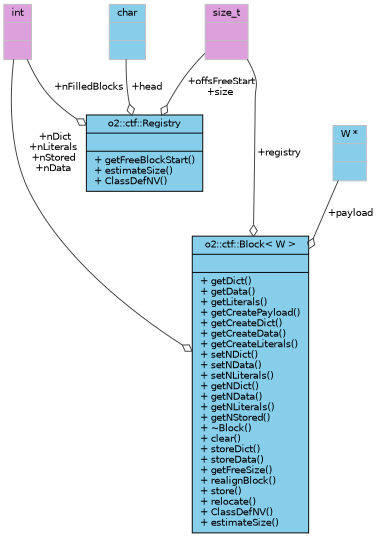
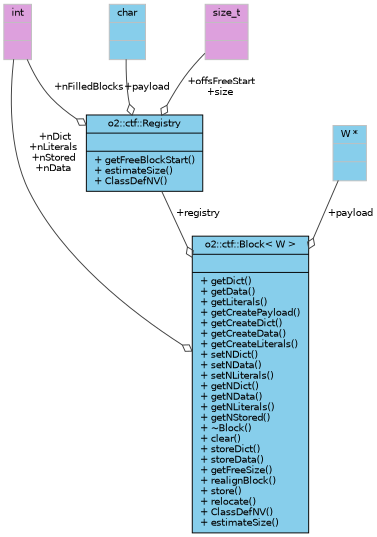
(146, 87) -> (146, 87)
(255, 141) -> (174, 219)
